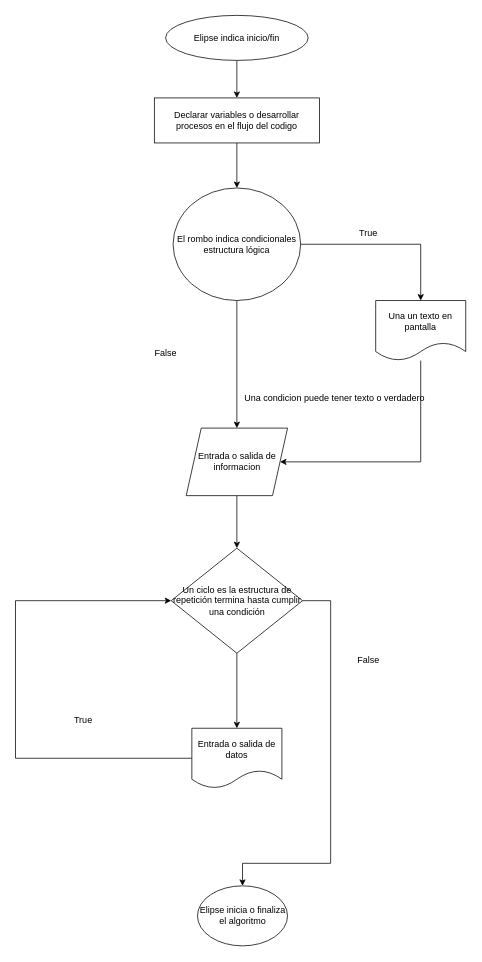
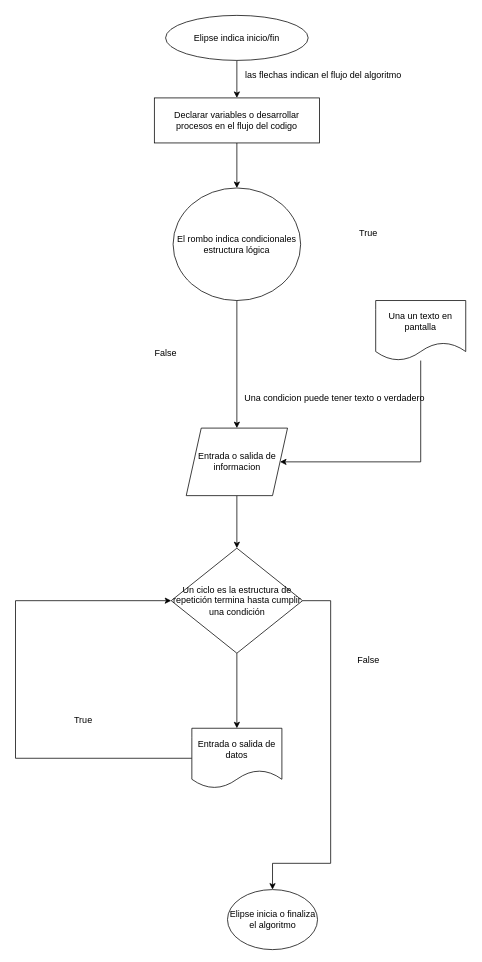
none -> (323, 75)
(385, 244) -> none
(242, 915) -> (272, 919)
